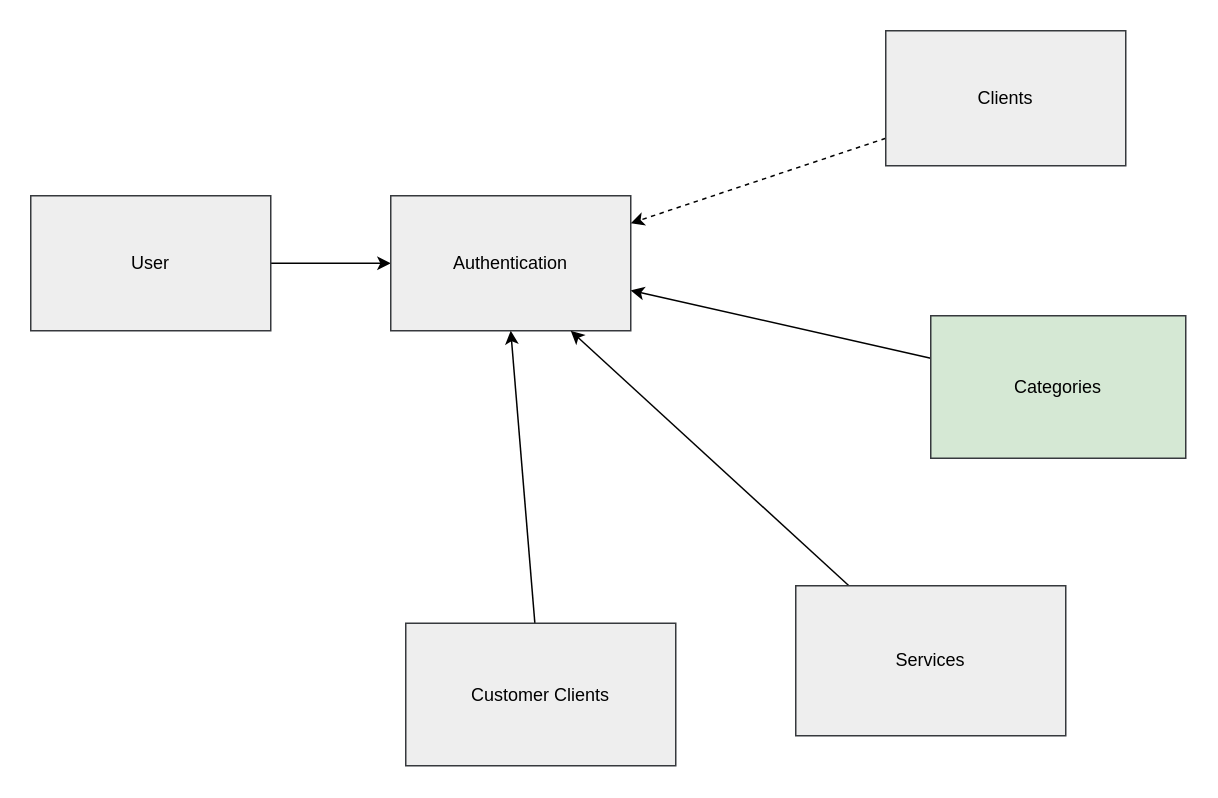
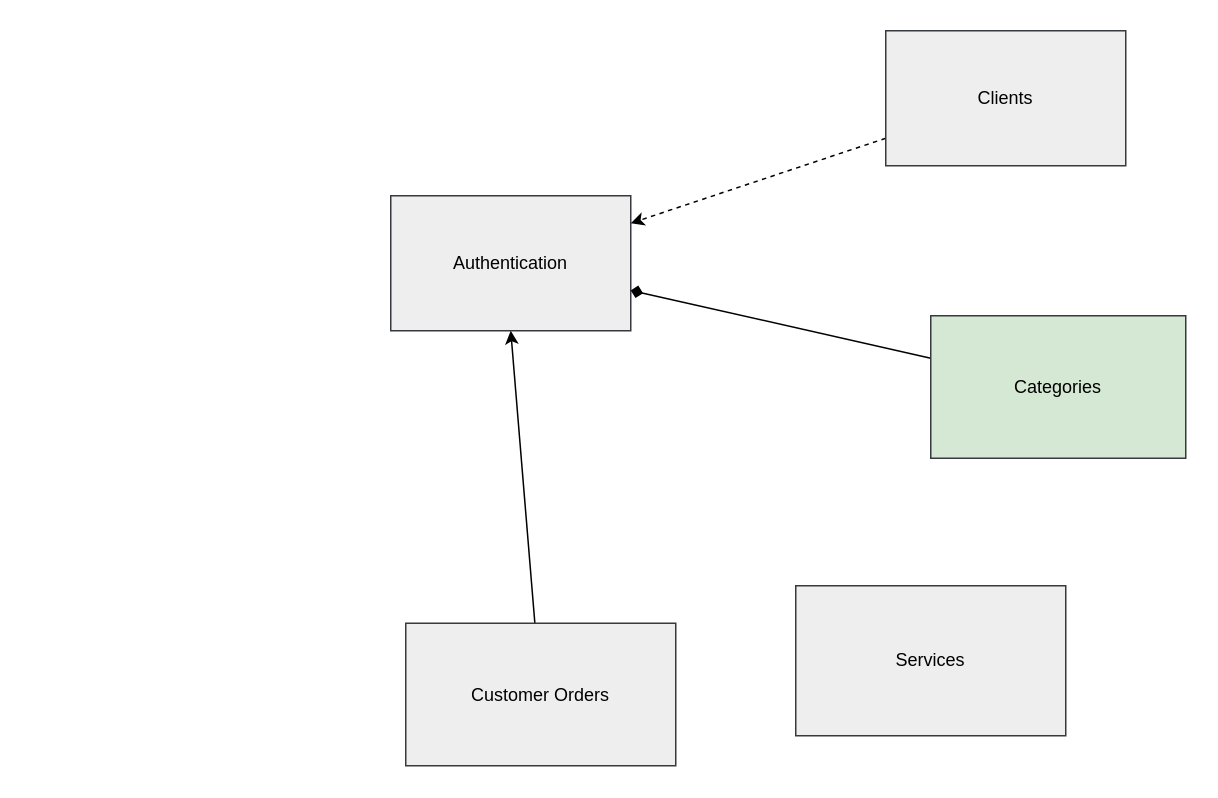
(151, 263) -> none
(326, 263) -> none
(642, 293) -> (643, 293)
(714, 462) -> none
(541, 695) -> (541, 695)
